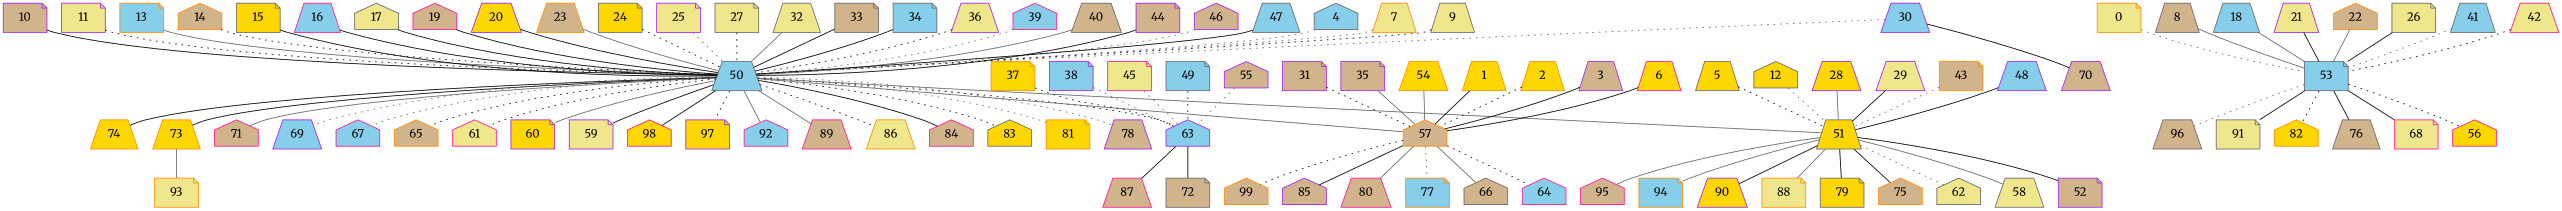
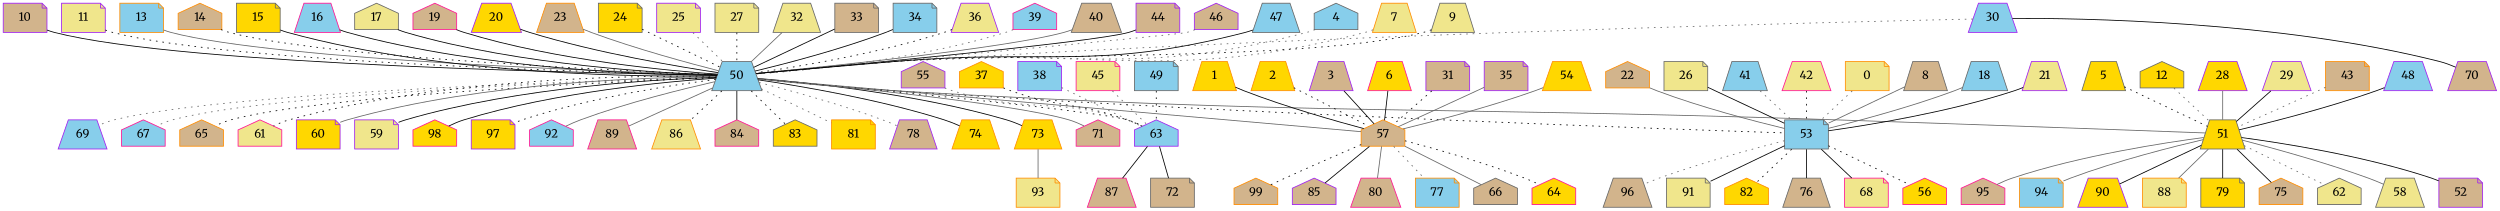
(1013, 76) -> (981, 76)
none -> (1476, 121)
(1544, 193) -> (1554, 193)
